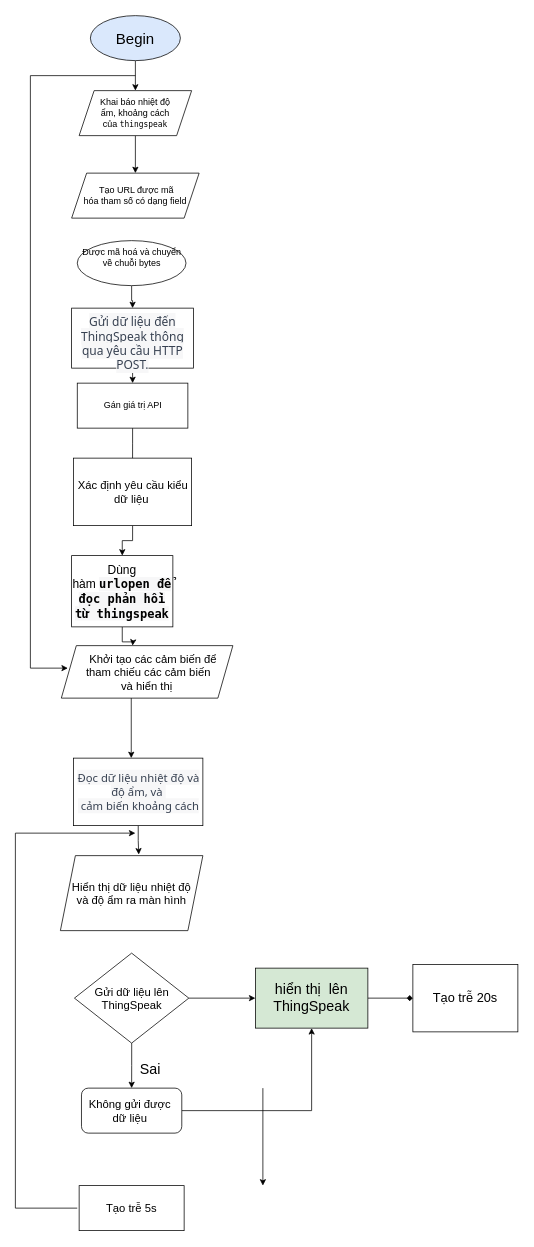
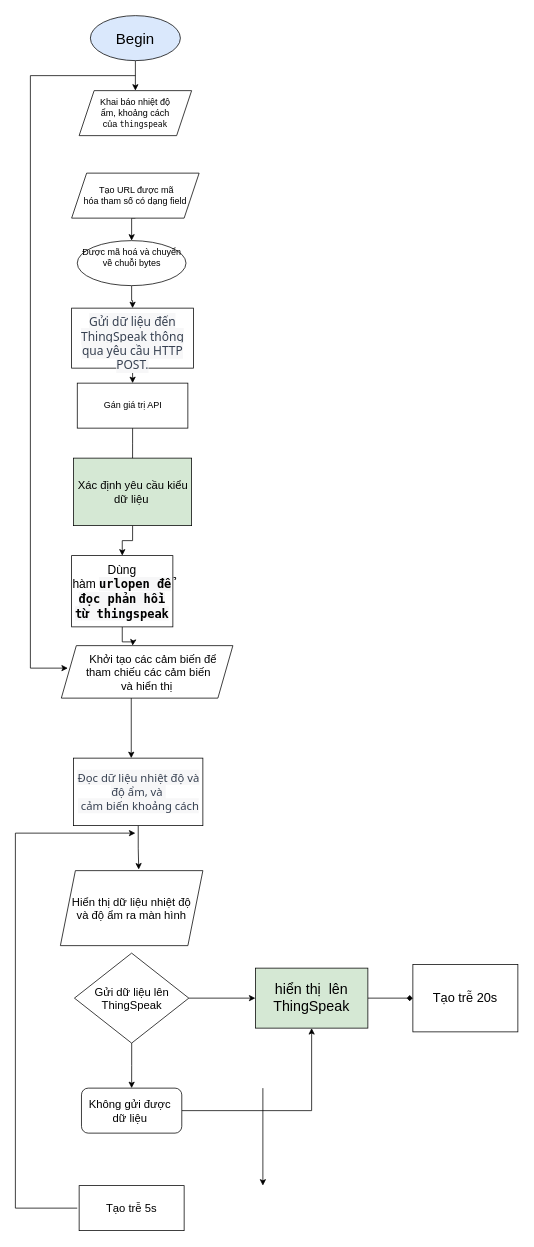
(135, 152) -> none
none -> (132, 226)
(133, 492) -> (133, 492)
(132, 893) -> (132, 908)
(150, 1069) -> none
